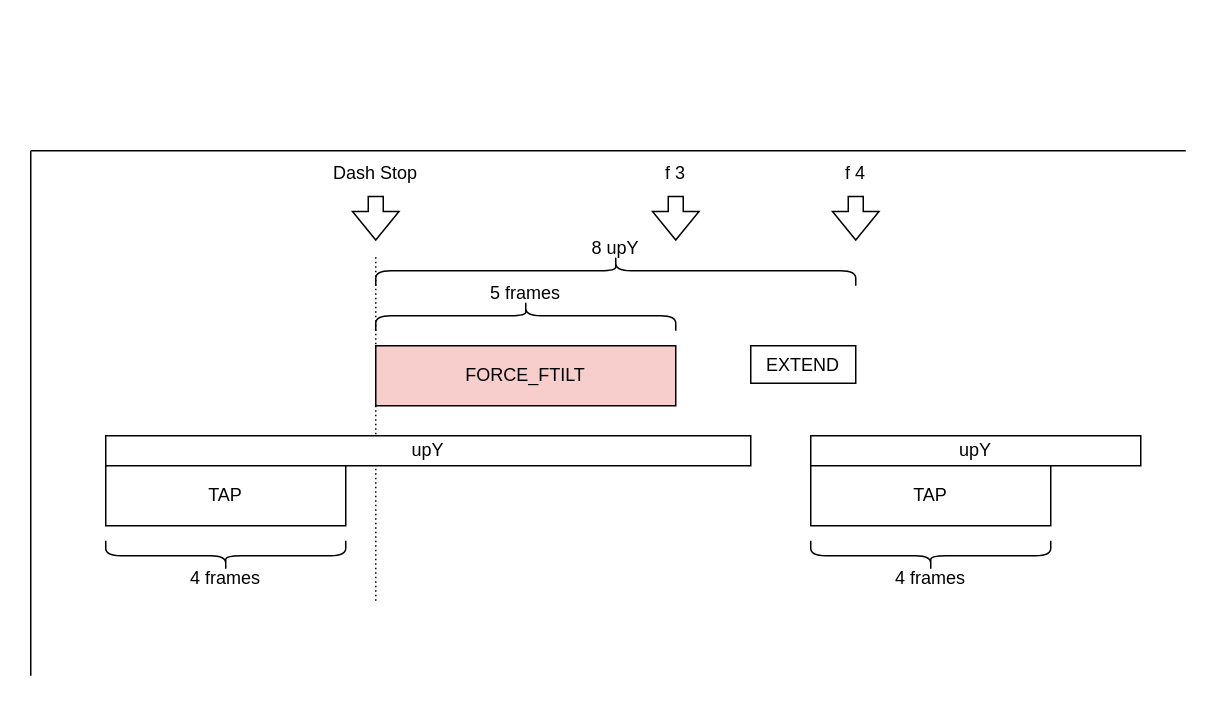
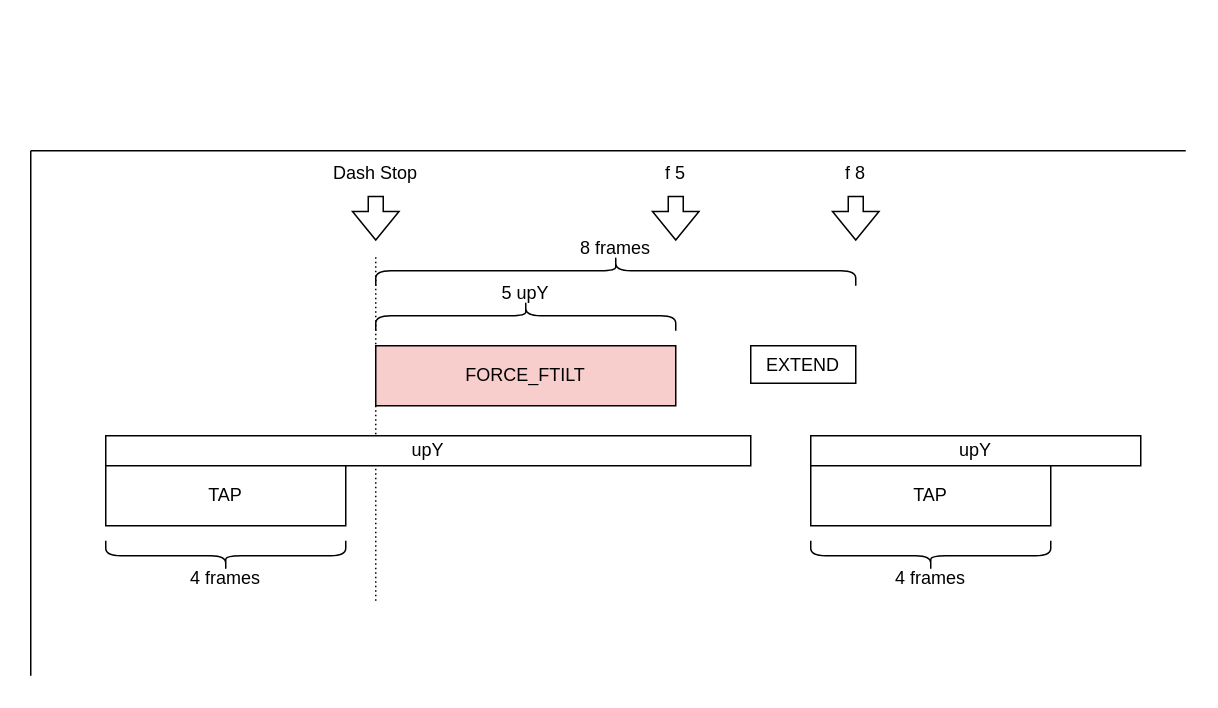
(676, 173) -> (676, 173)
(856, 173) -> (856, 173)
(616, 248) -> (616, 248)
(526, 293) -> (526, 293)
